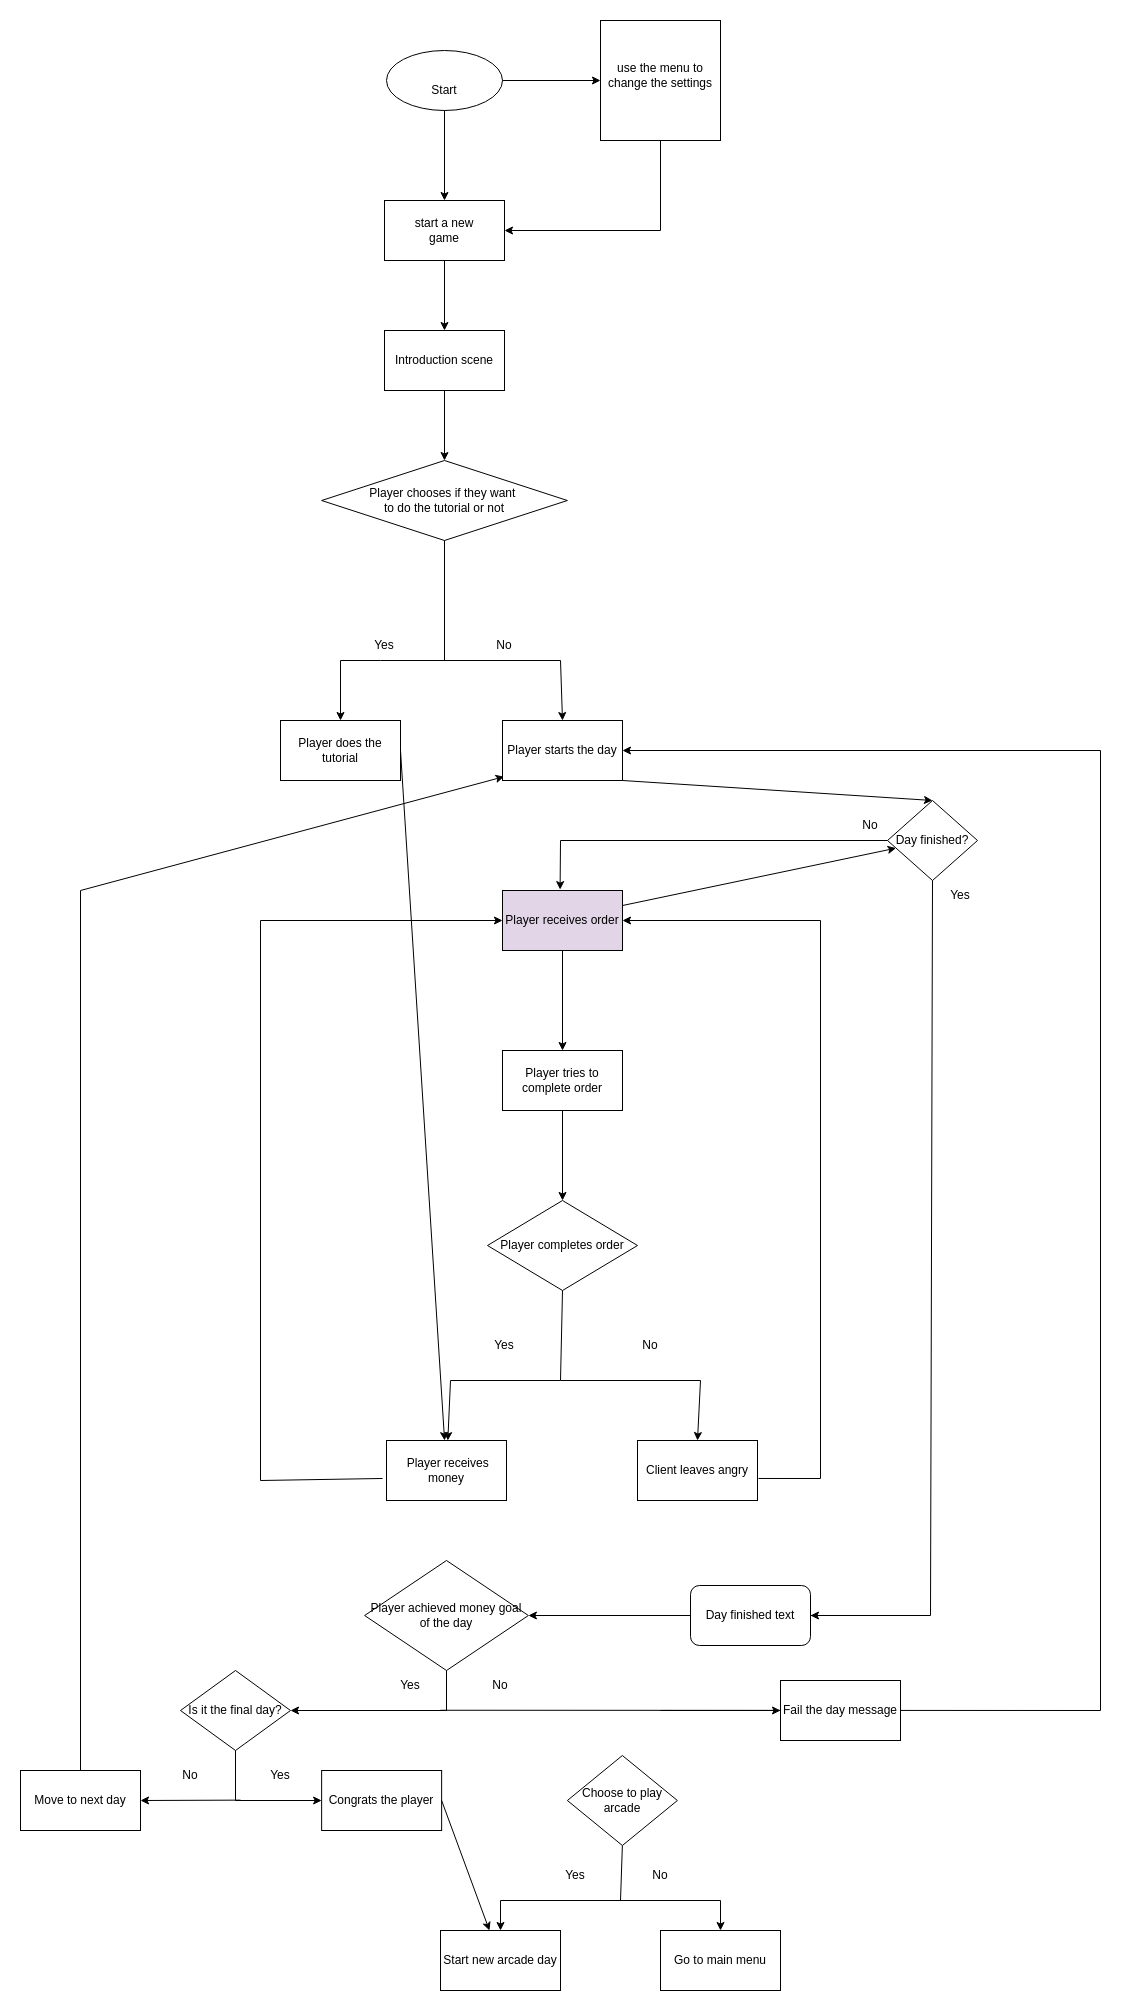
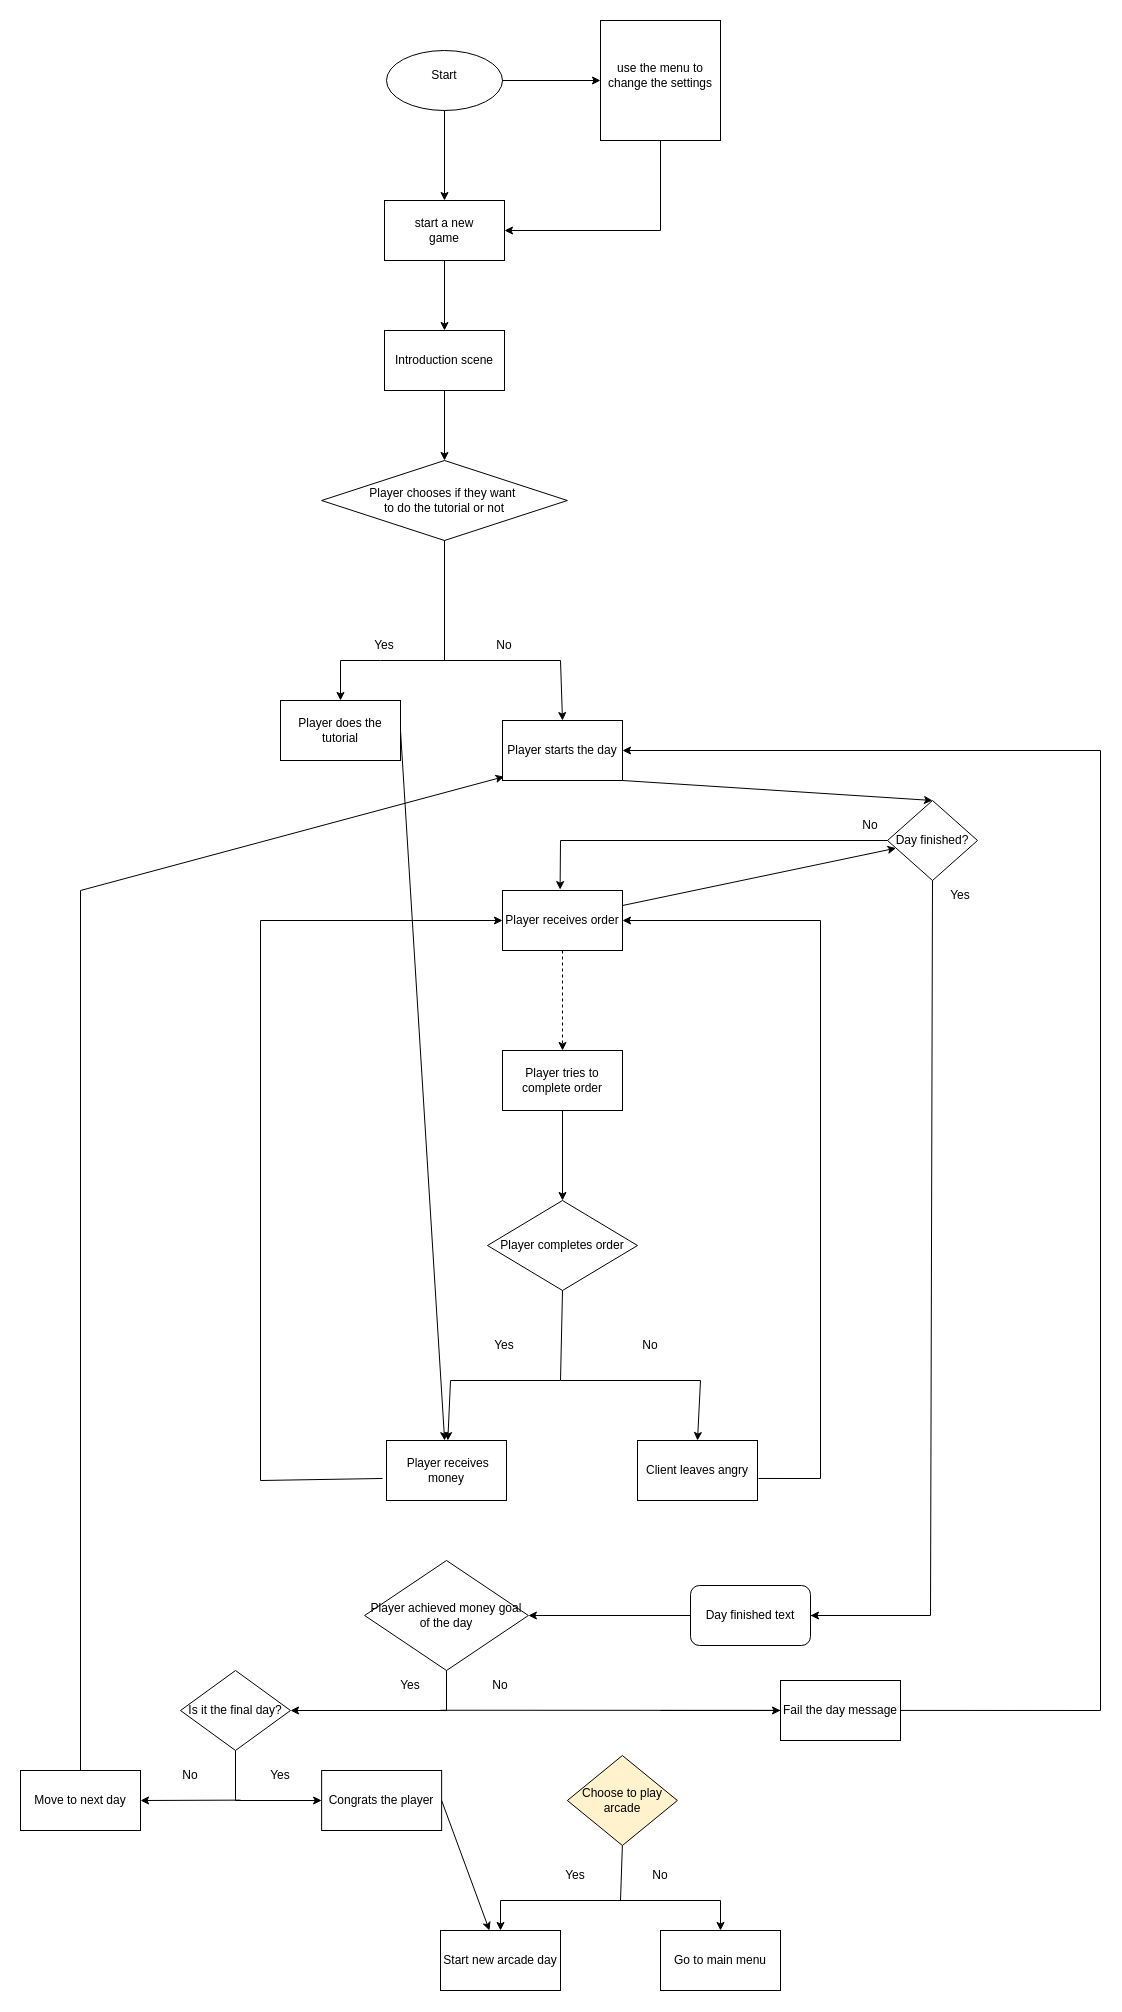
(445, 91) -> (445, 76)
(341, 751) -> (341, 731)
(563, 921) -> (563, 921)
(563, 997) -> (563, 997)
(622, 1801) -> (622, 1801)
